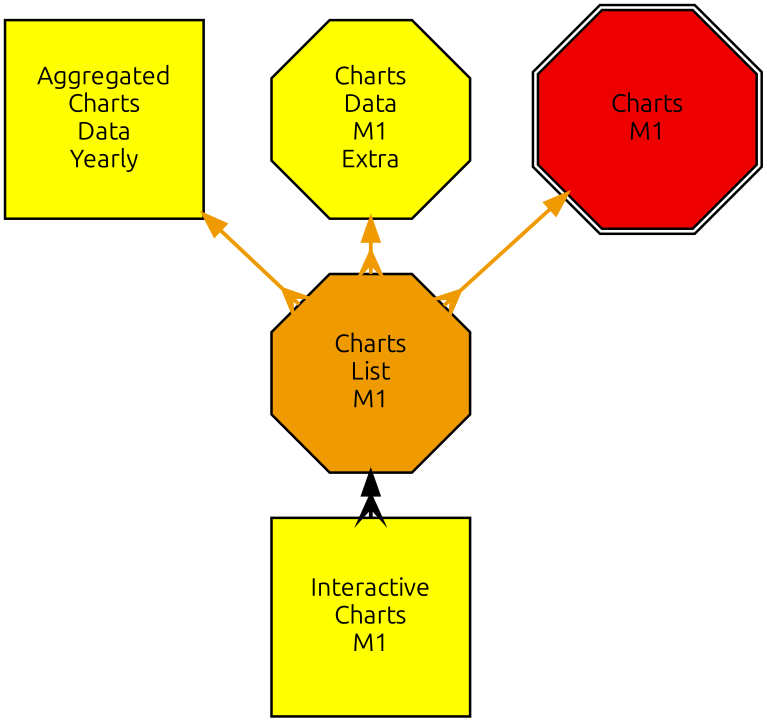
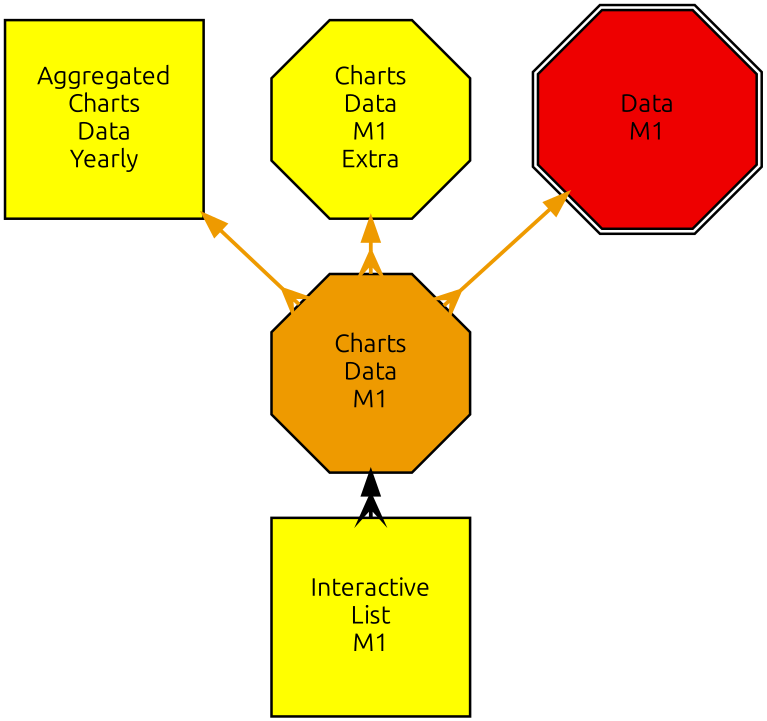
(647, 119) -> (647, 119)
(371, 373) -> (371, 373)
(371, 617) -> (371, 617)
